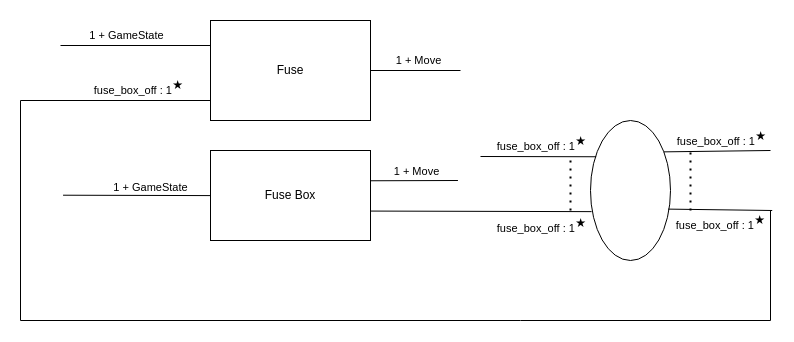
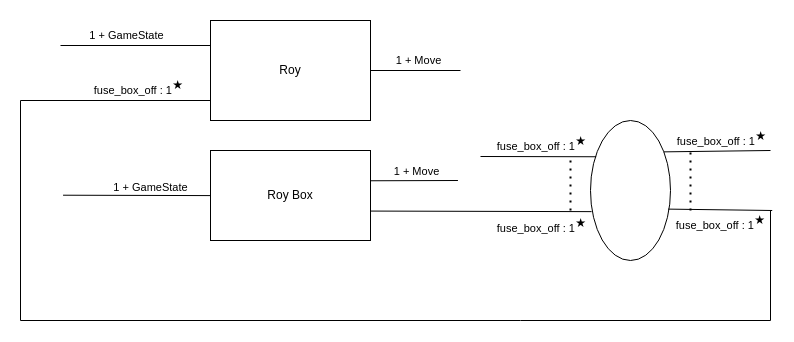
(291, 71) -> (291, 71)
(291, 196) -> (291, 196)
